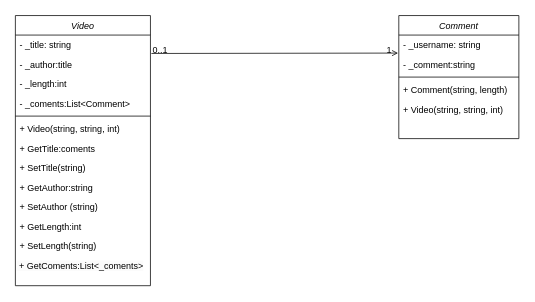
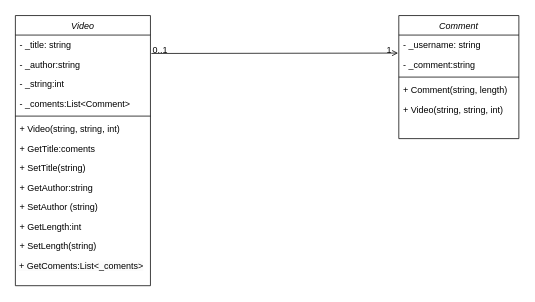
(53, 65) -> (56, 65)
(48, 84) -> (48, 84)
